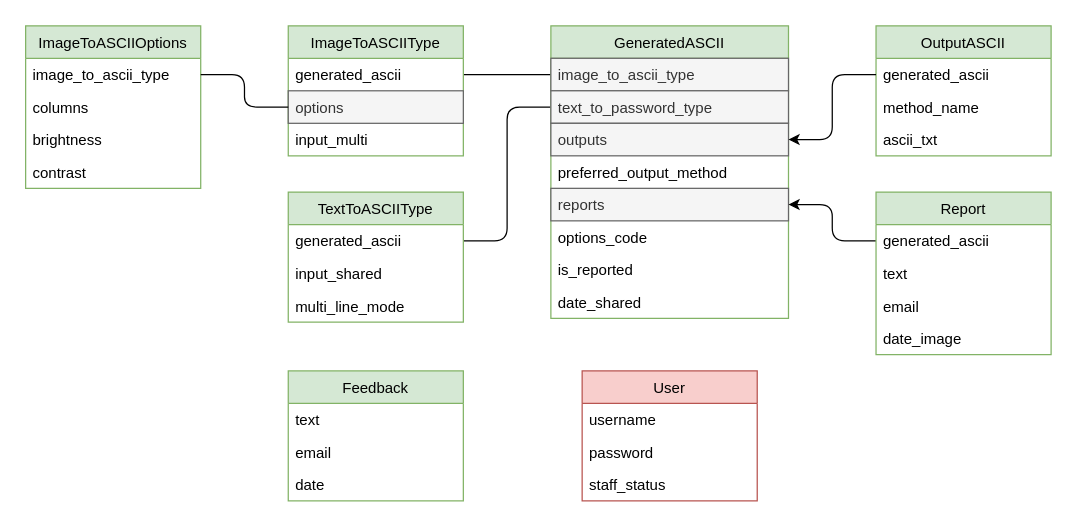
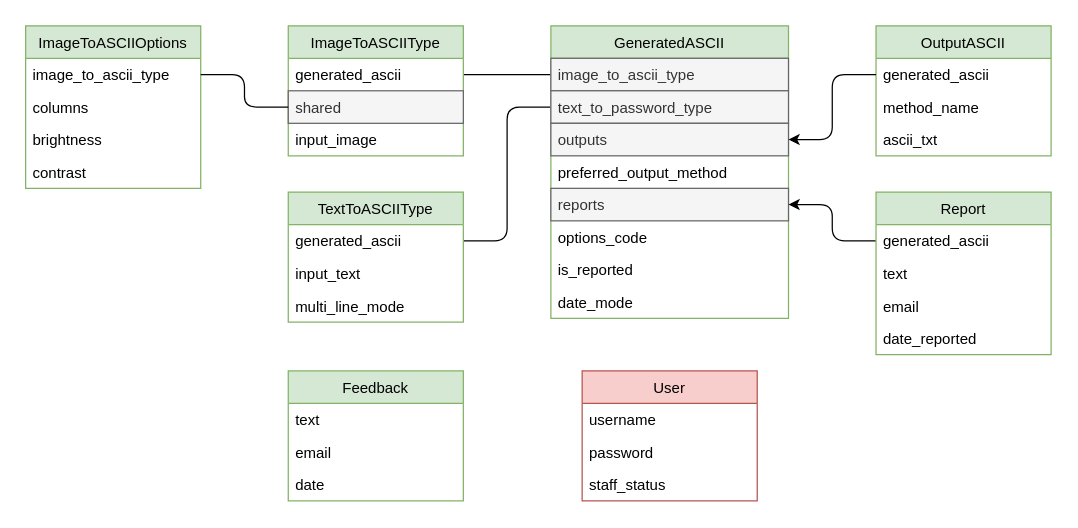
(322, 108) -> (320, 108)
(335, 140) -> (337, 140)
(343, 274) -> (335, 274)
(604, 303) -> (595, 303)
(923, 339) -> (937, 339)
